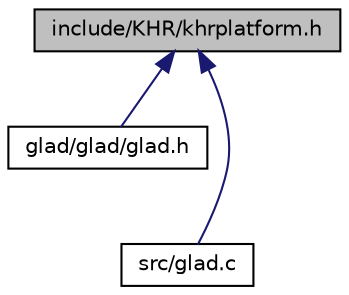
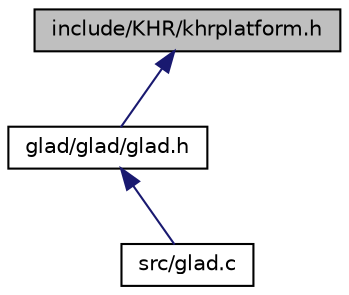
(229, 159) -> (154, 215)
